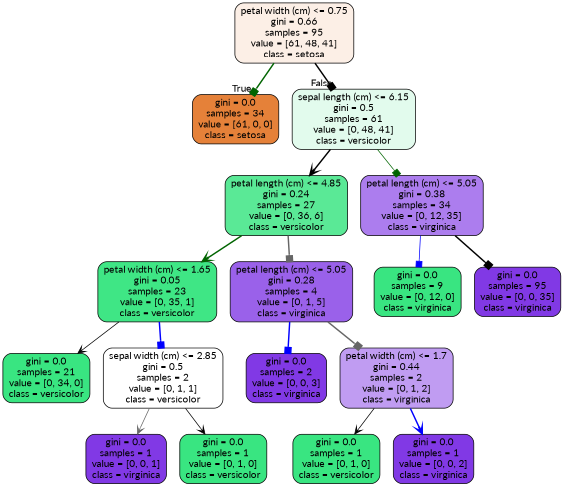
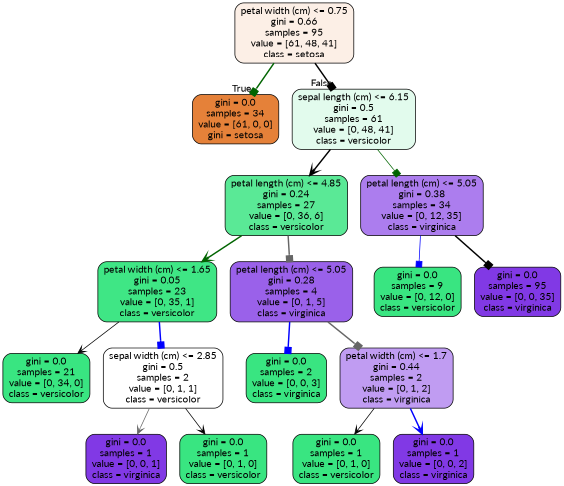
(236, 119) -> (236, 119)
(418, 292) -> (418, 292)
(286, 378) -> (286, 378)
